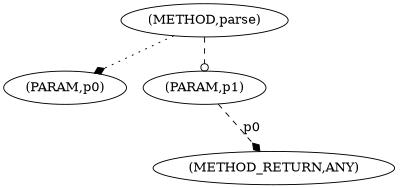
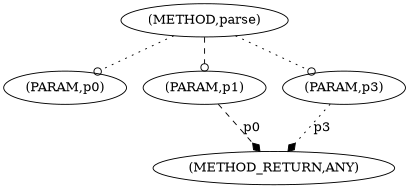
(137, 53) -> (137, 53)
none -> (344, 88)
